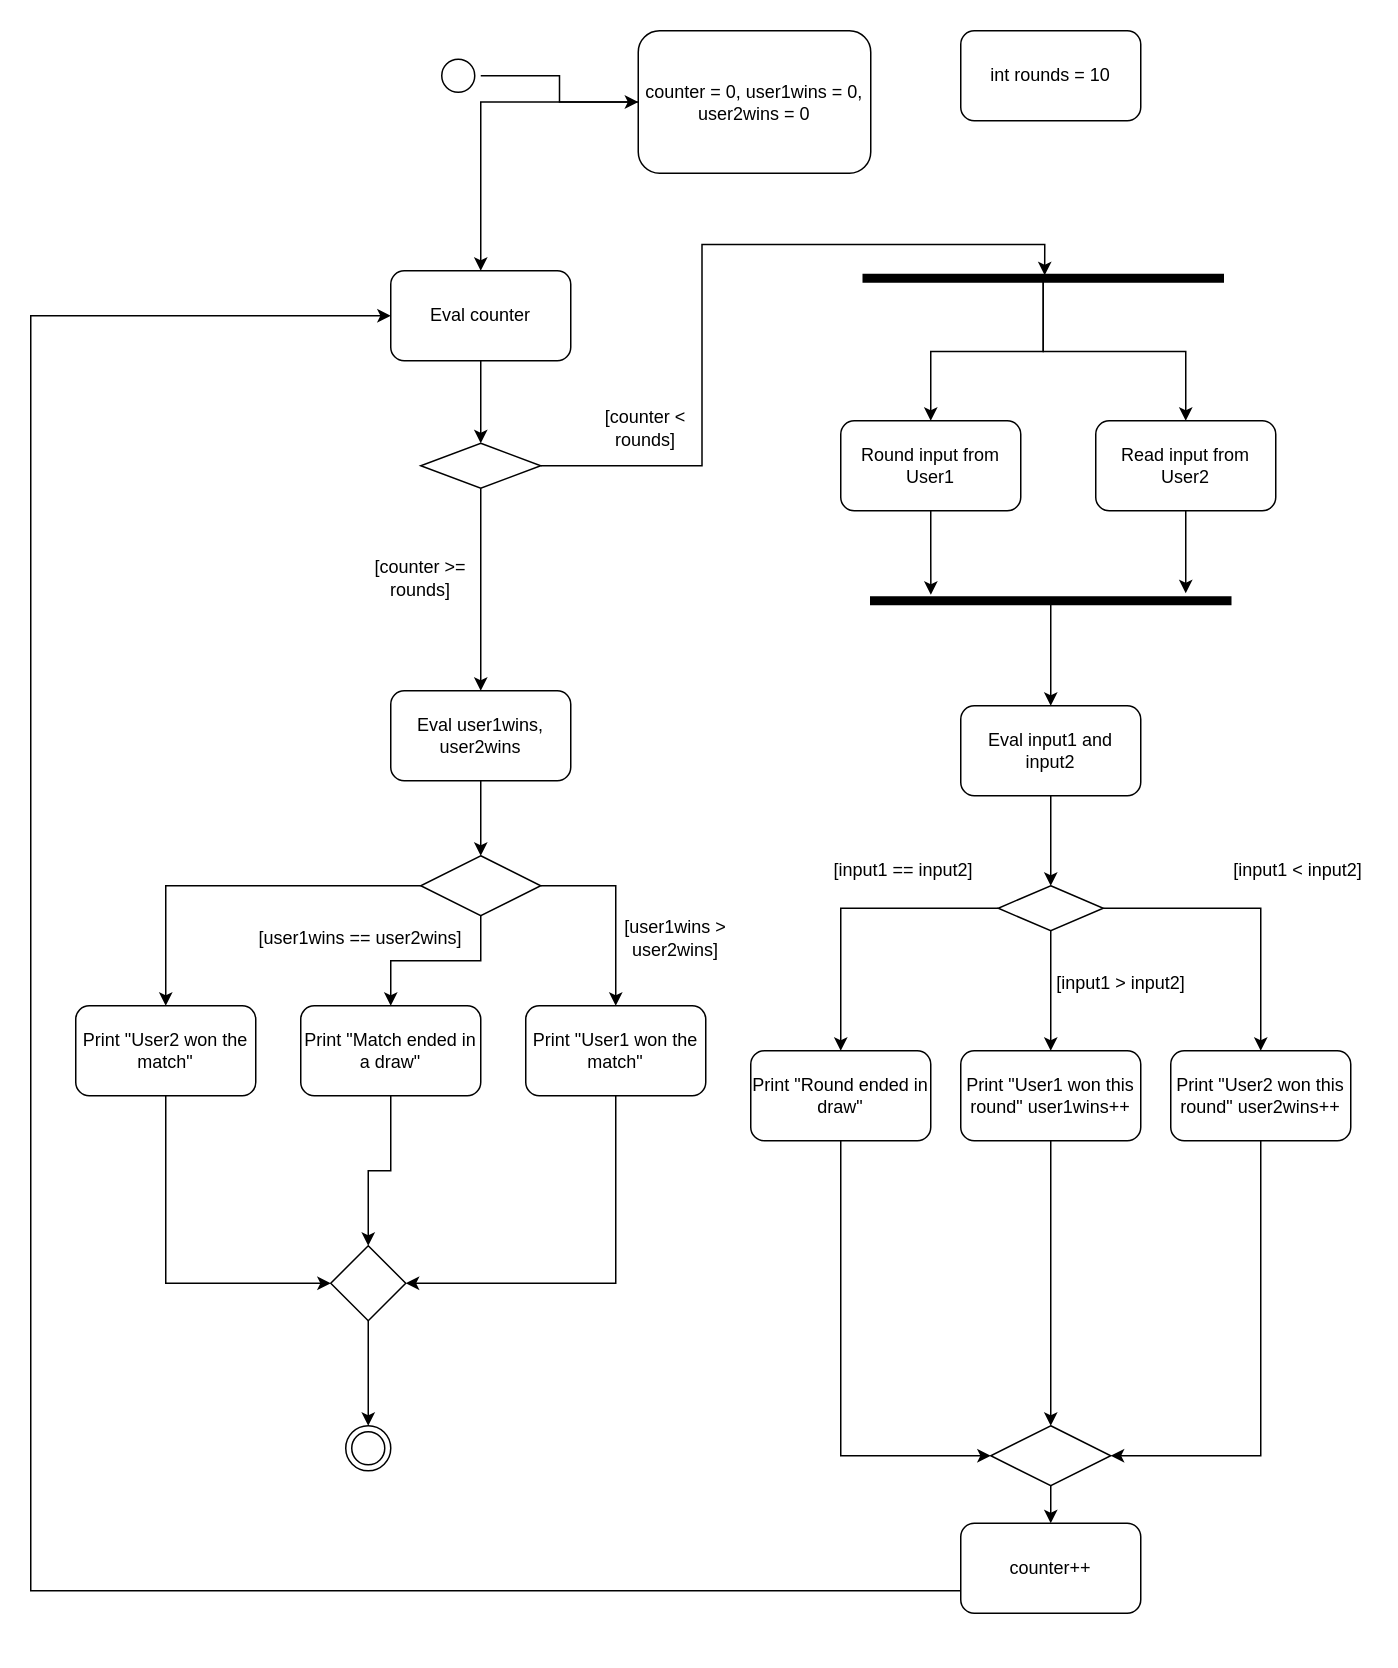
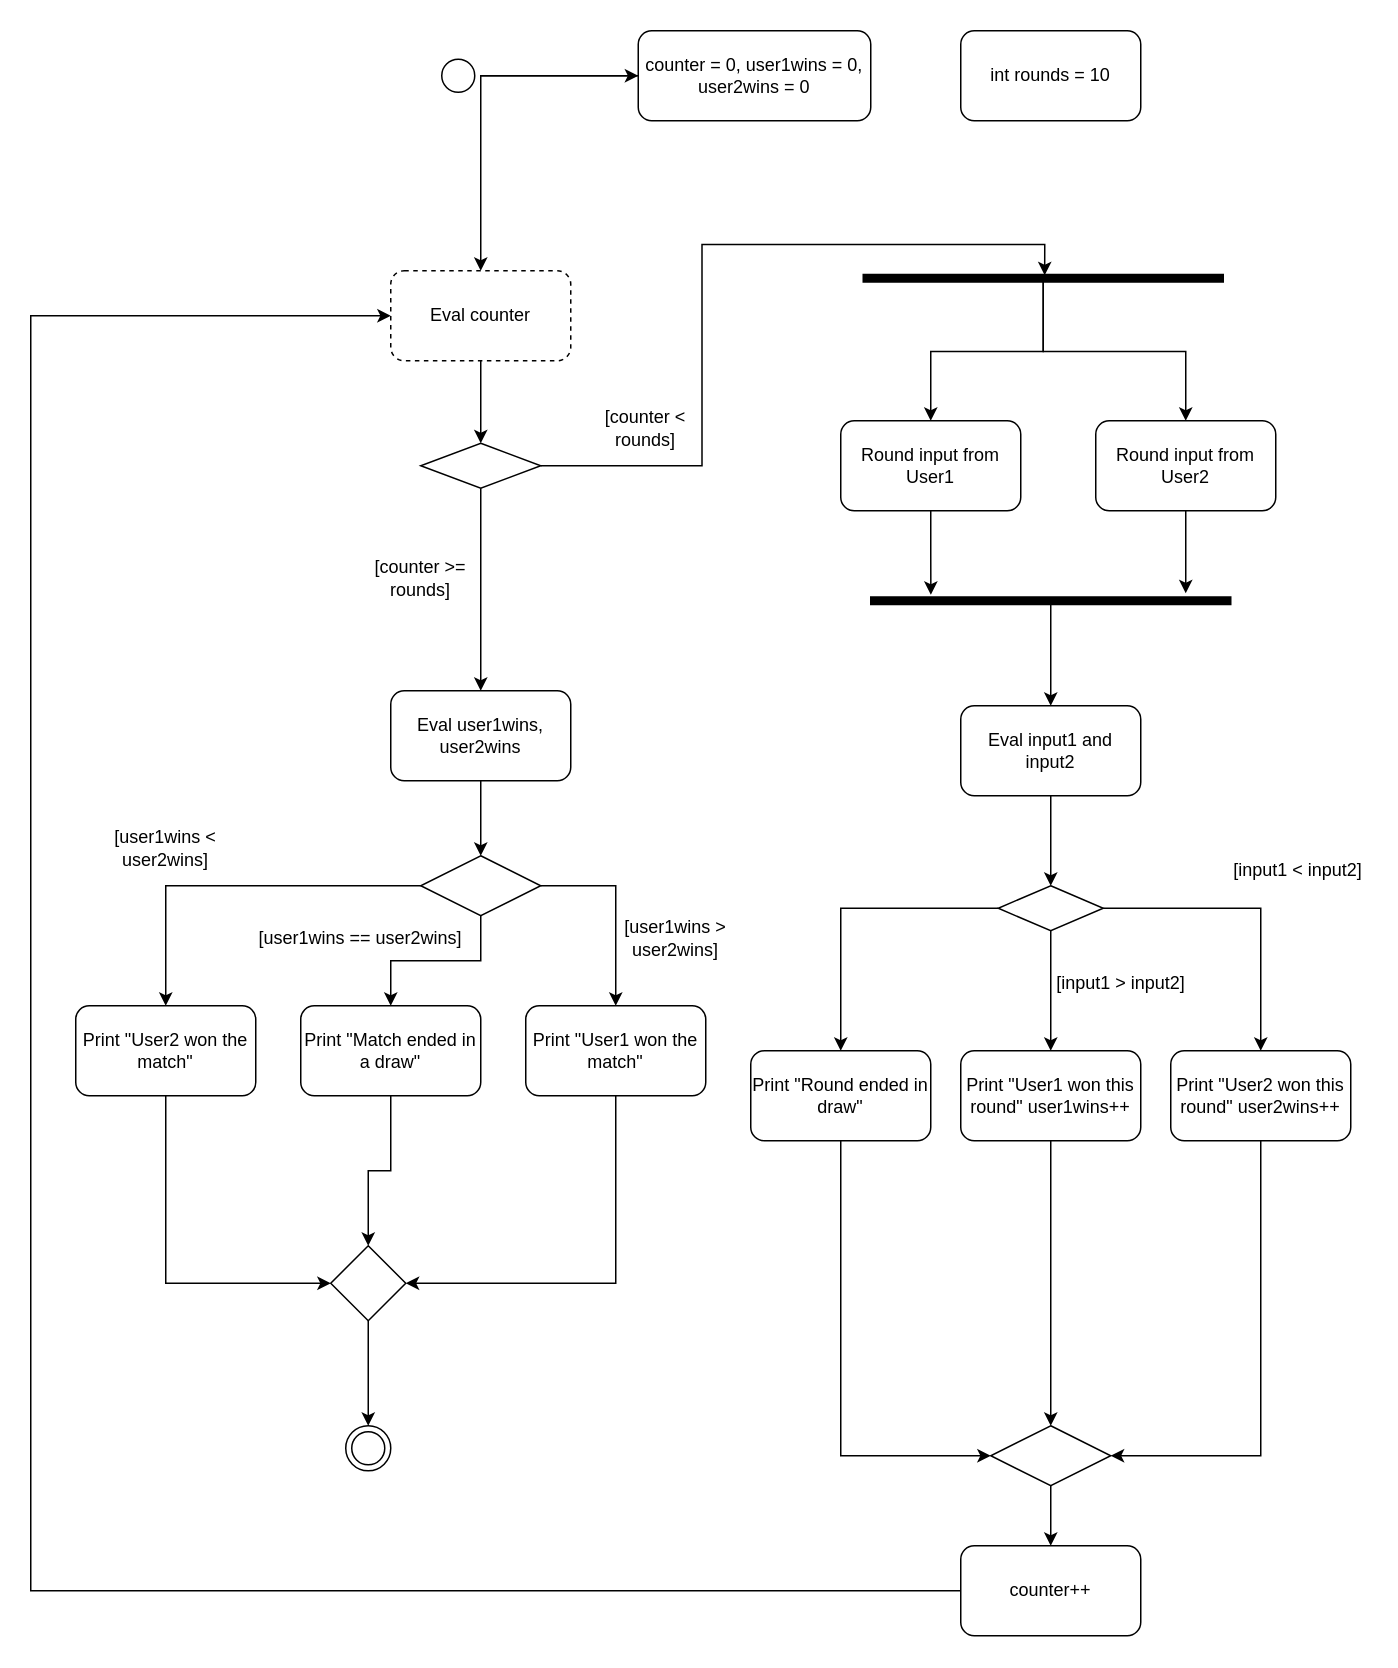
(755, 102) -> (755, 76)
(481, 316) -> (481, 316)
(1186, 466) -> (1186, 466)
none -> (166, 848)
(904, 871) -> none
(1051, 1568) -> (1051, 1591)
